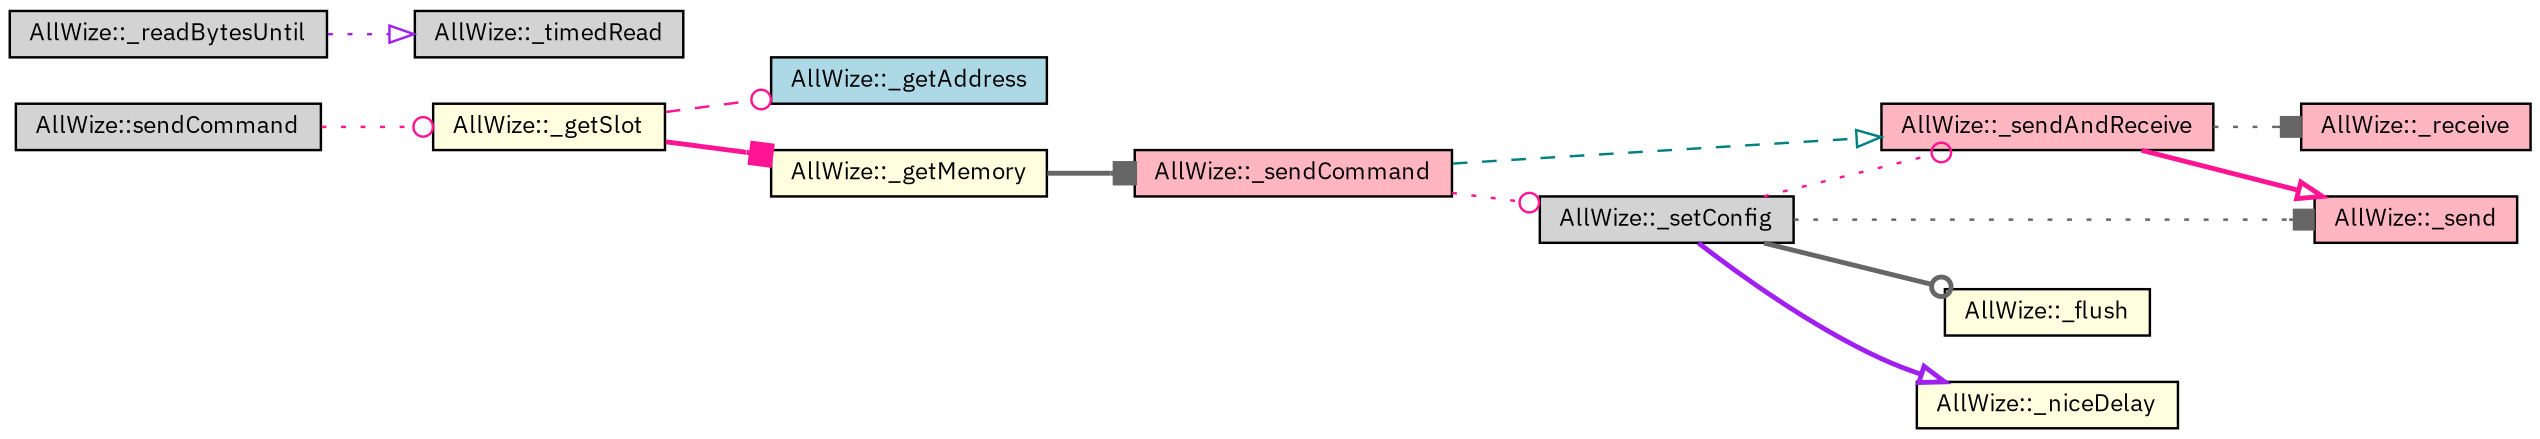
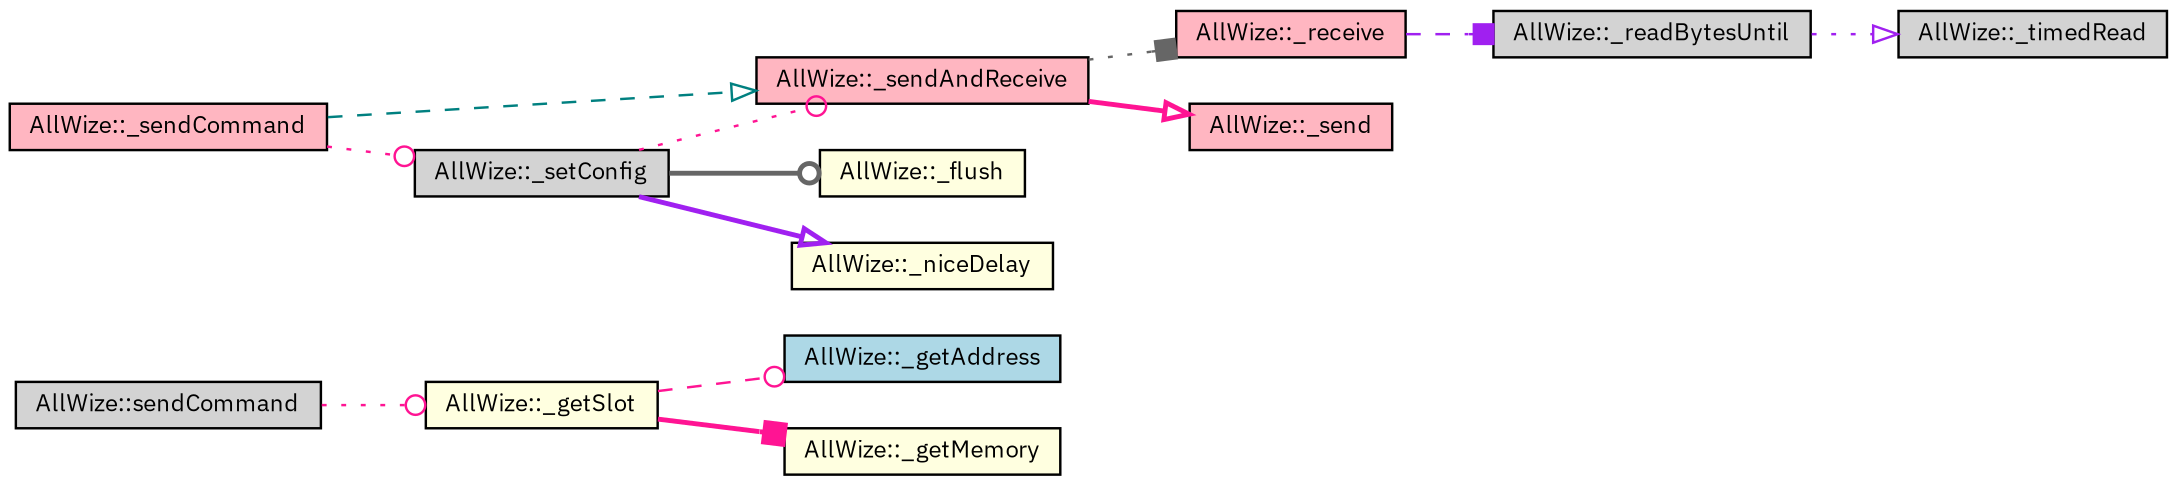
none -> (1437, 34)
(1079, 173) -> none
(2041, 220) -> none
